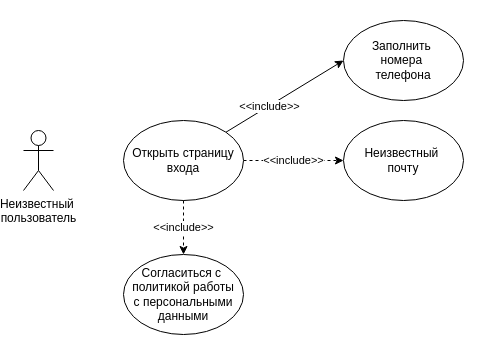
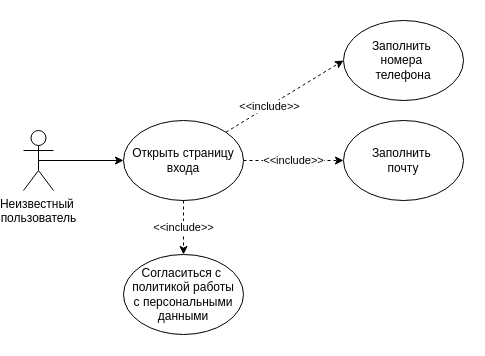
(308, 82) -> (308, 82)
none -> (78, 161)
(404, 161) -> (404, 161)
